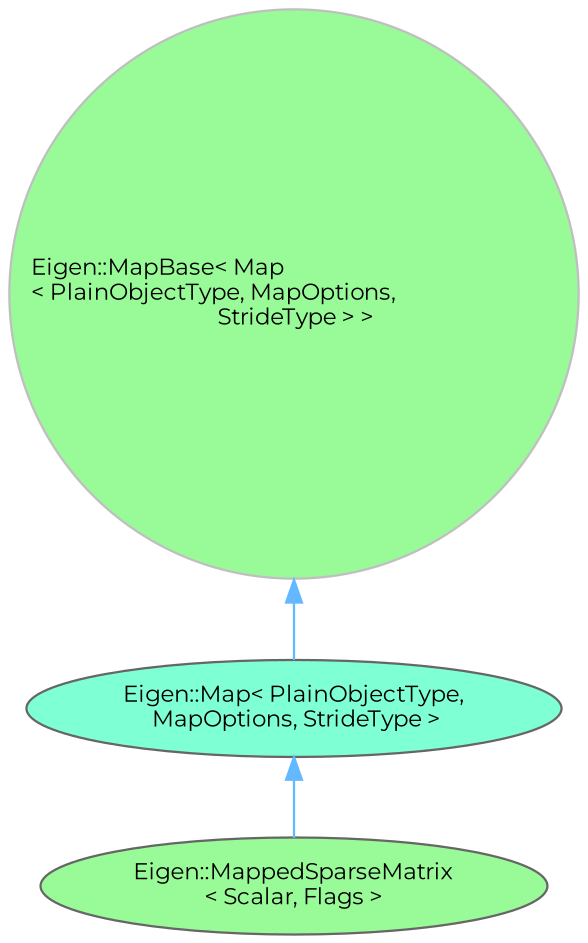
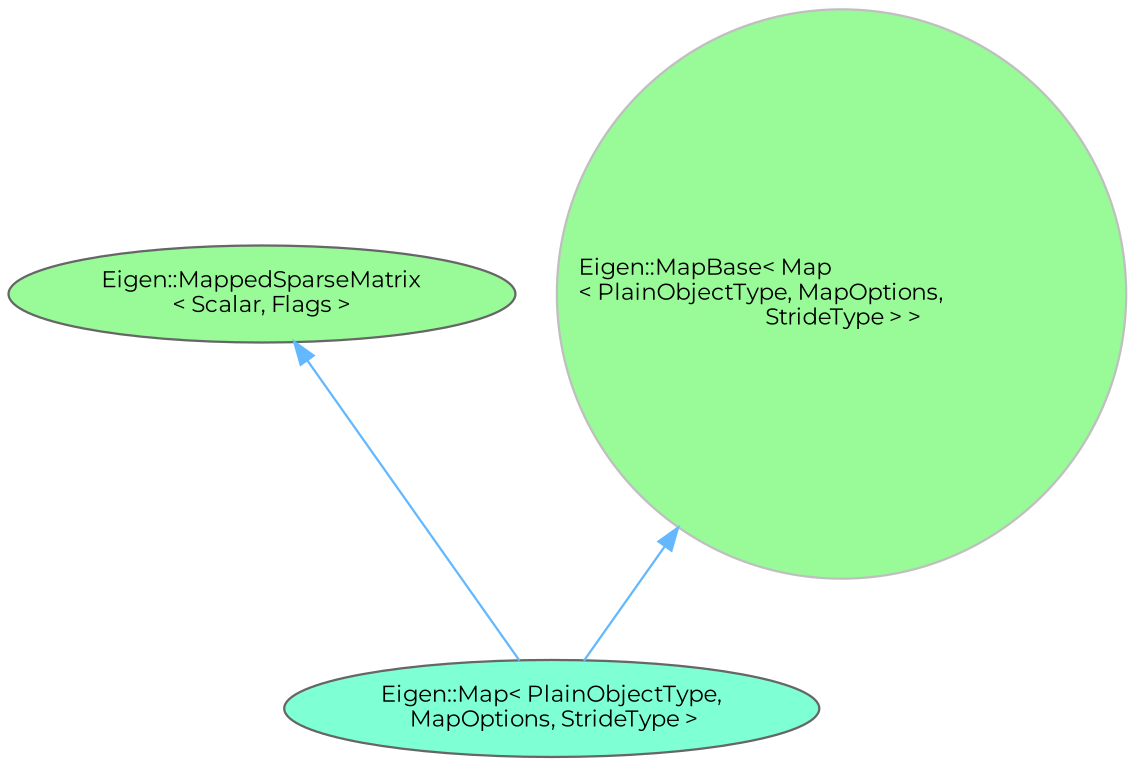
(294, 809) -> (413, 511)
